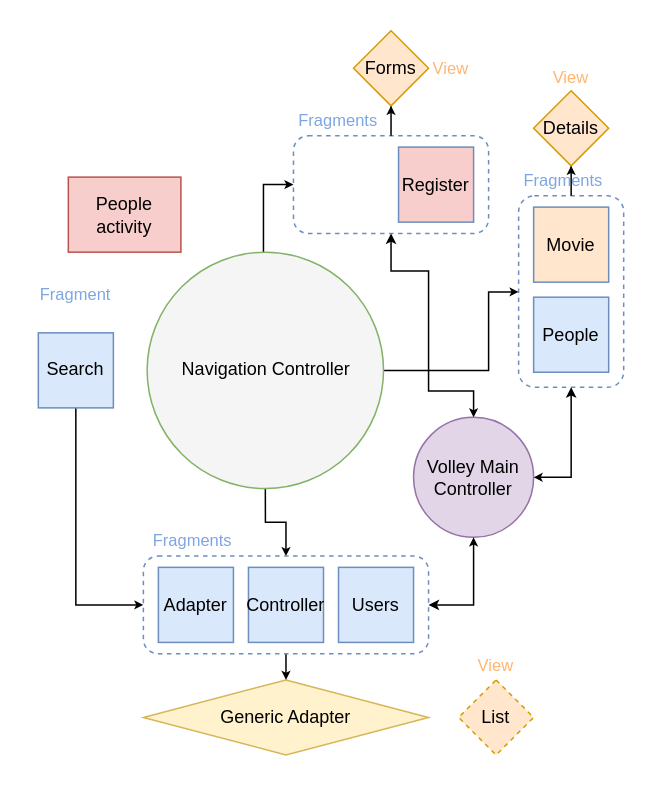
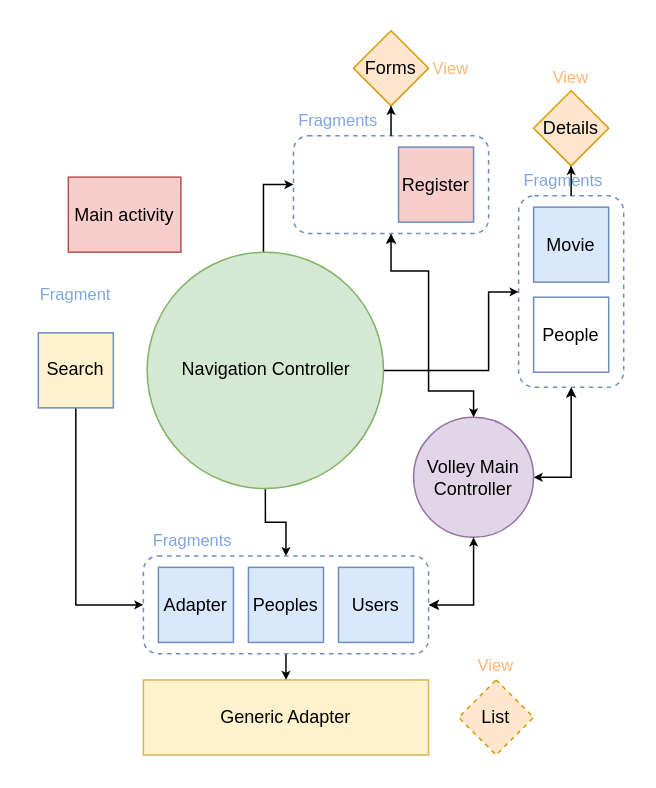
(125, 215) -> (125, 215)
(571, 245) -> (571, 245)
(571, 335) -> (571, 335)
(76, 370) -> (76, 370)
(265, 370) -> (265, 370)
(286, 605) -> (286, 605)
(286, 717) -> (286, 717)
